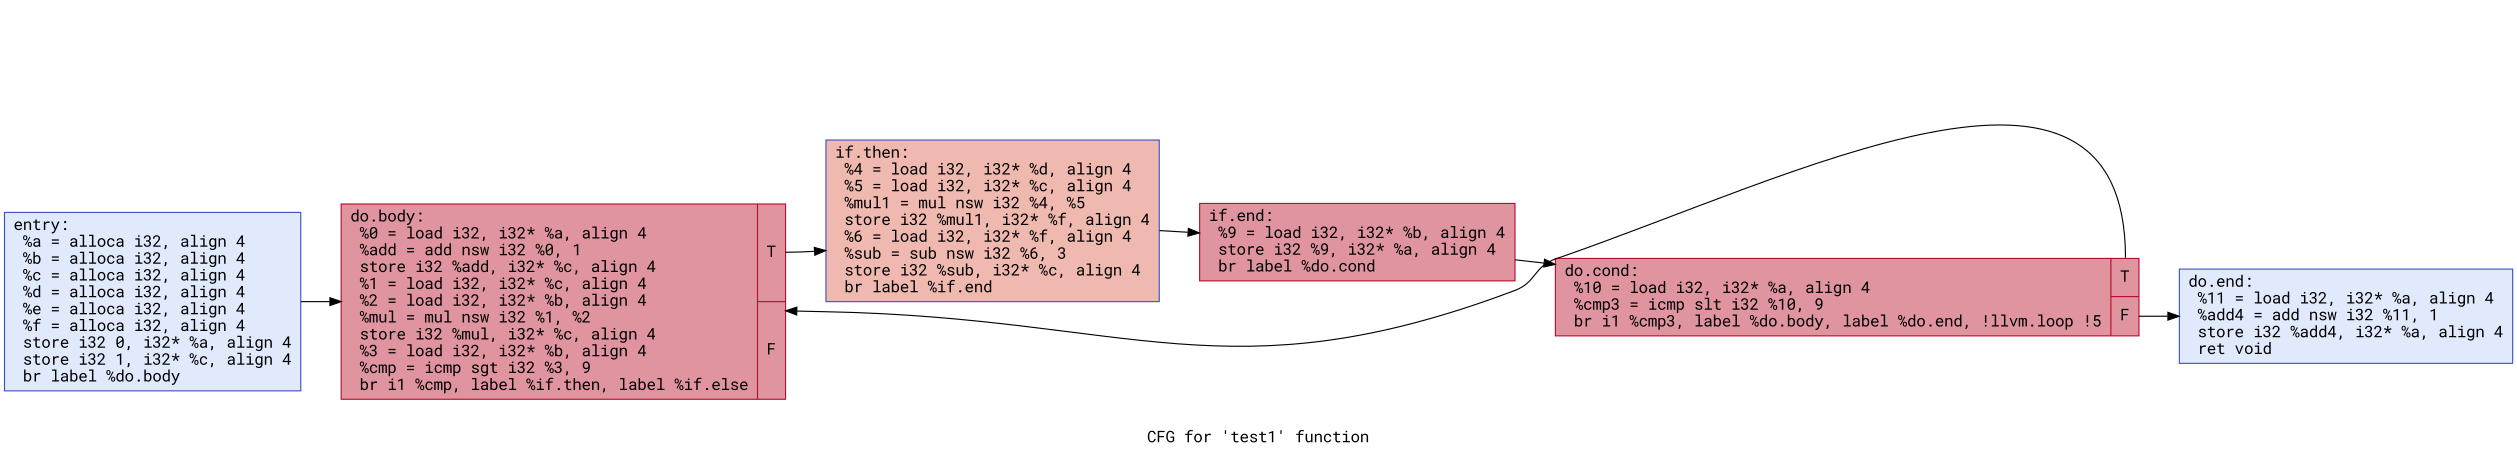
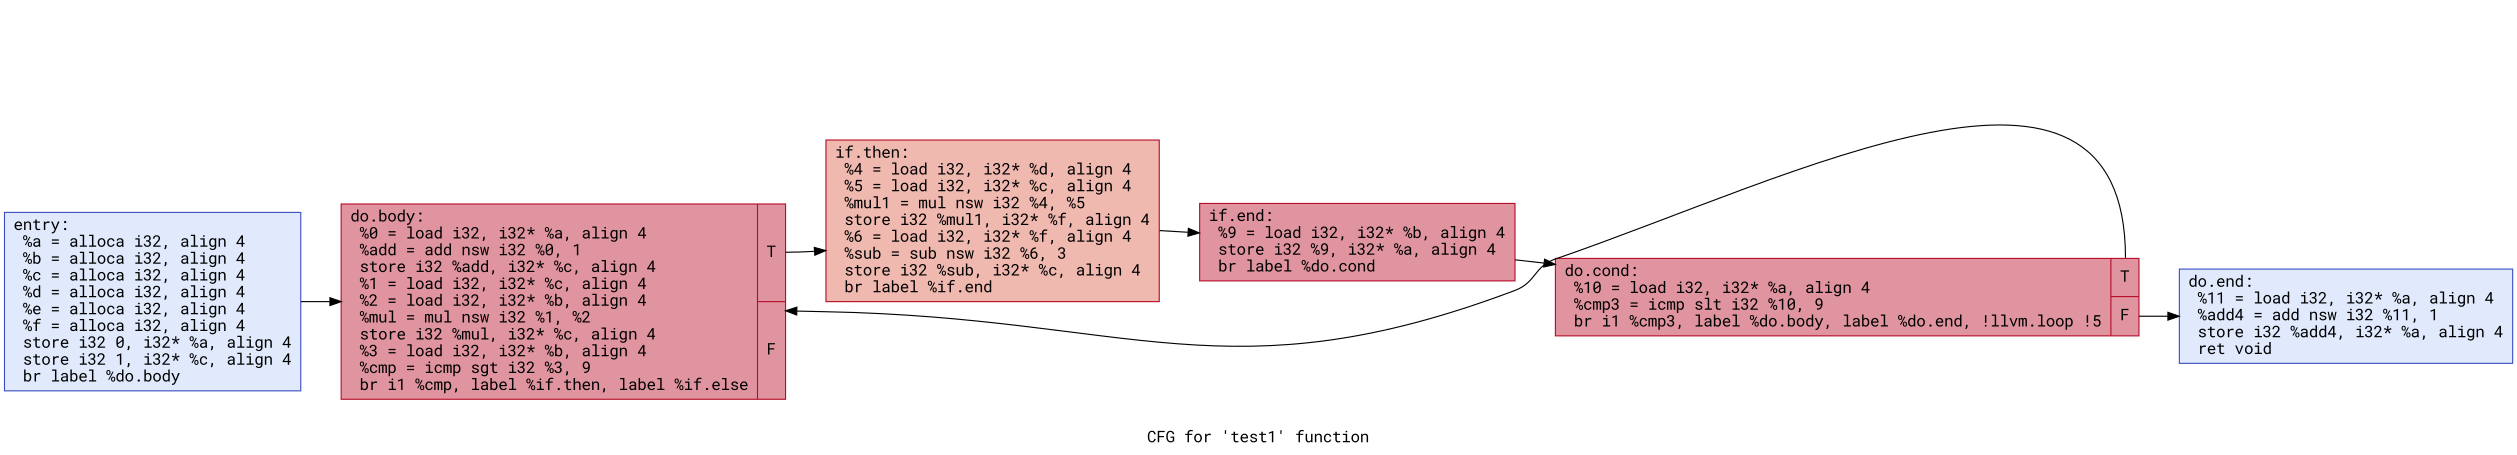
(993, 221) -> (993, 221)
